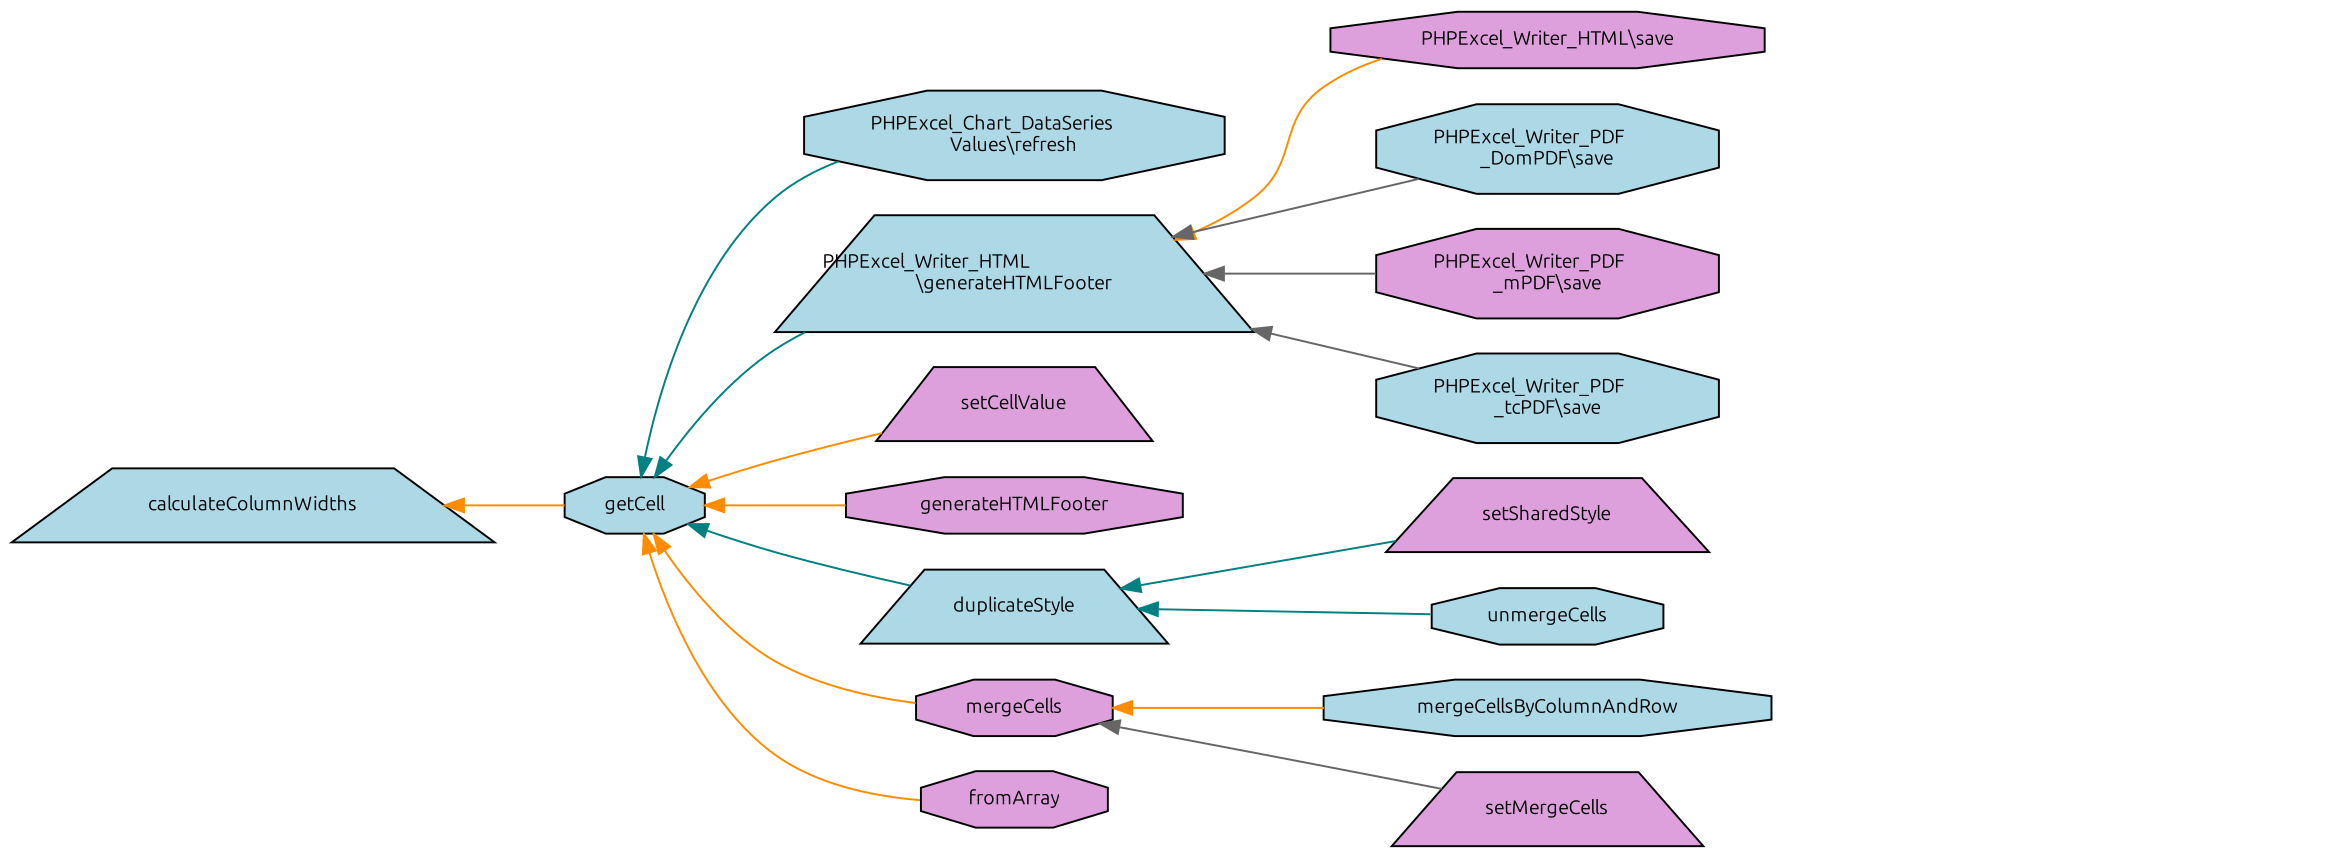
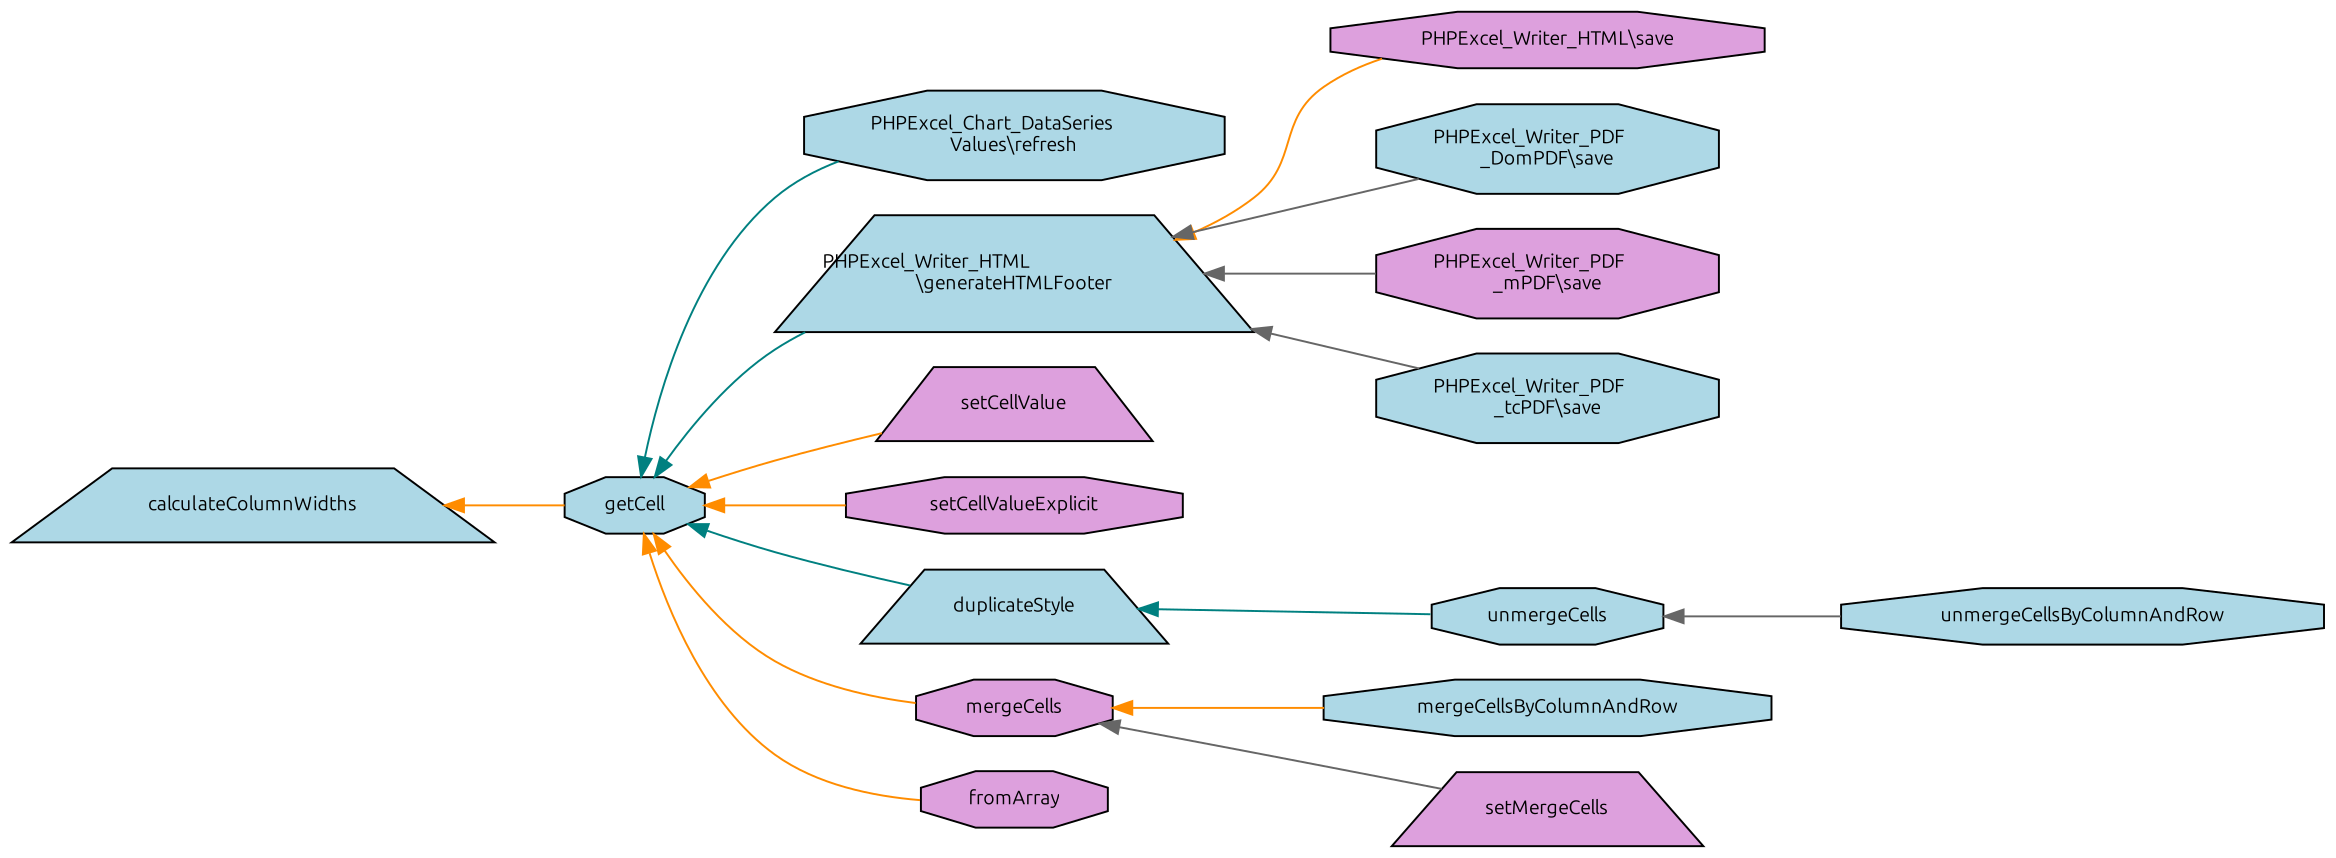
(1014, 505) -> (1014, 505)
(1548, 515) -> none
none -> (2083, 616)
